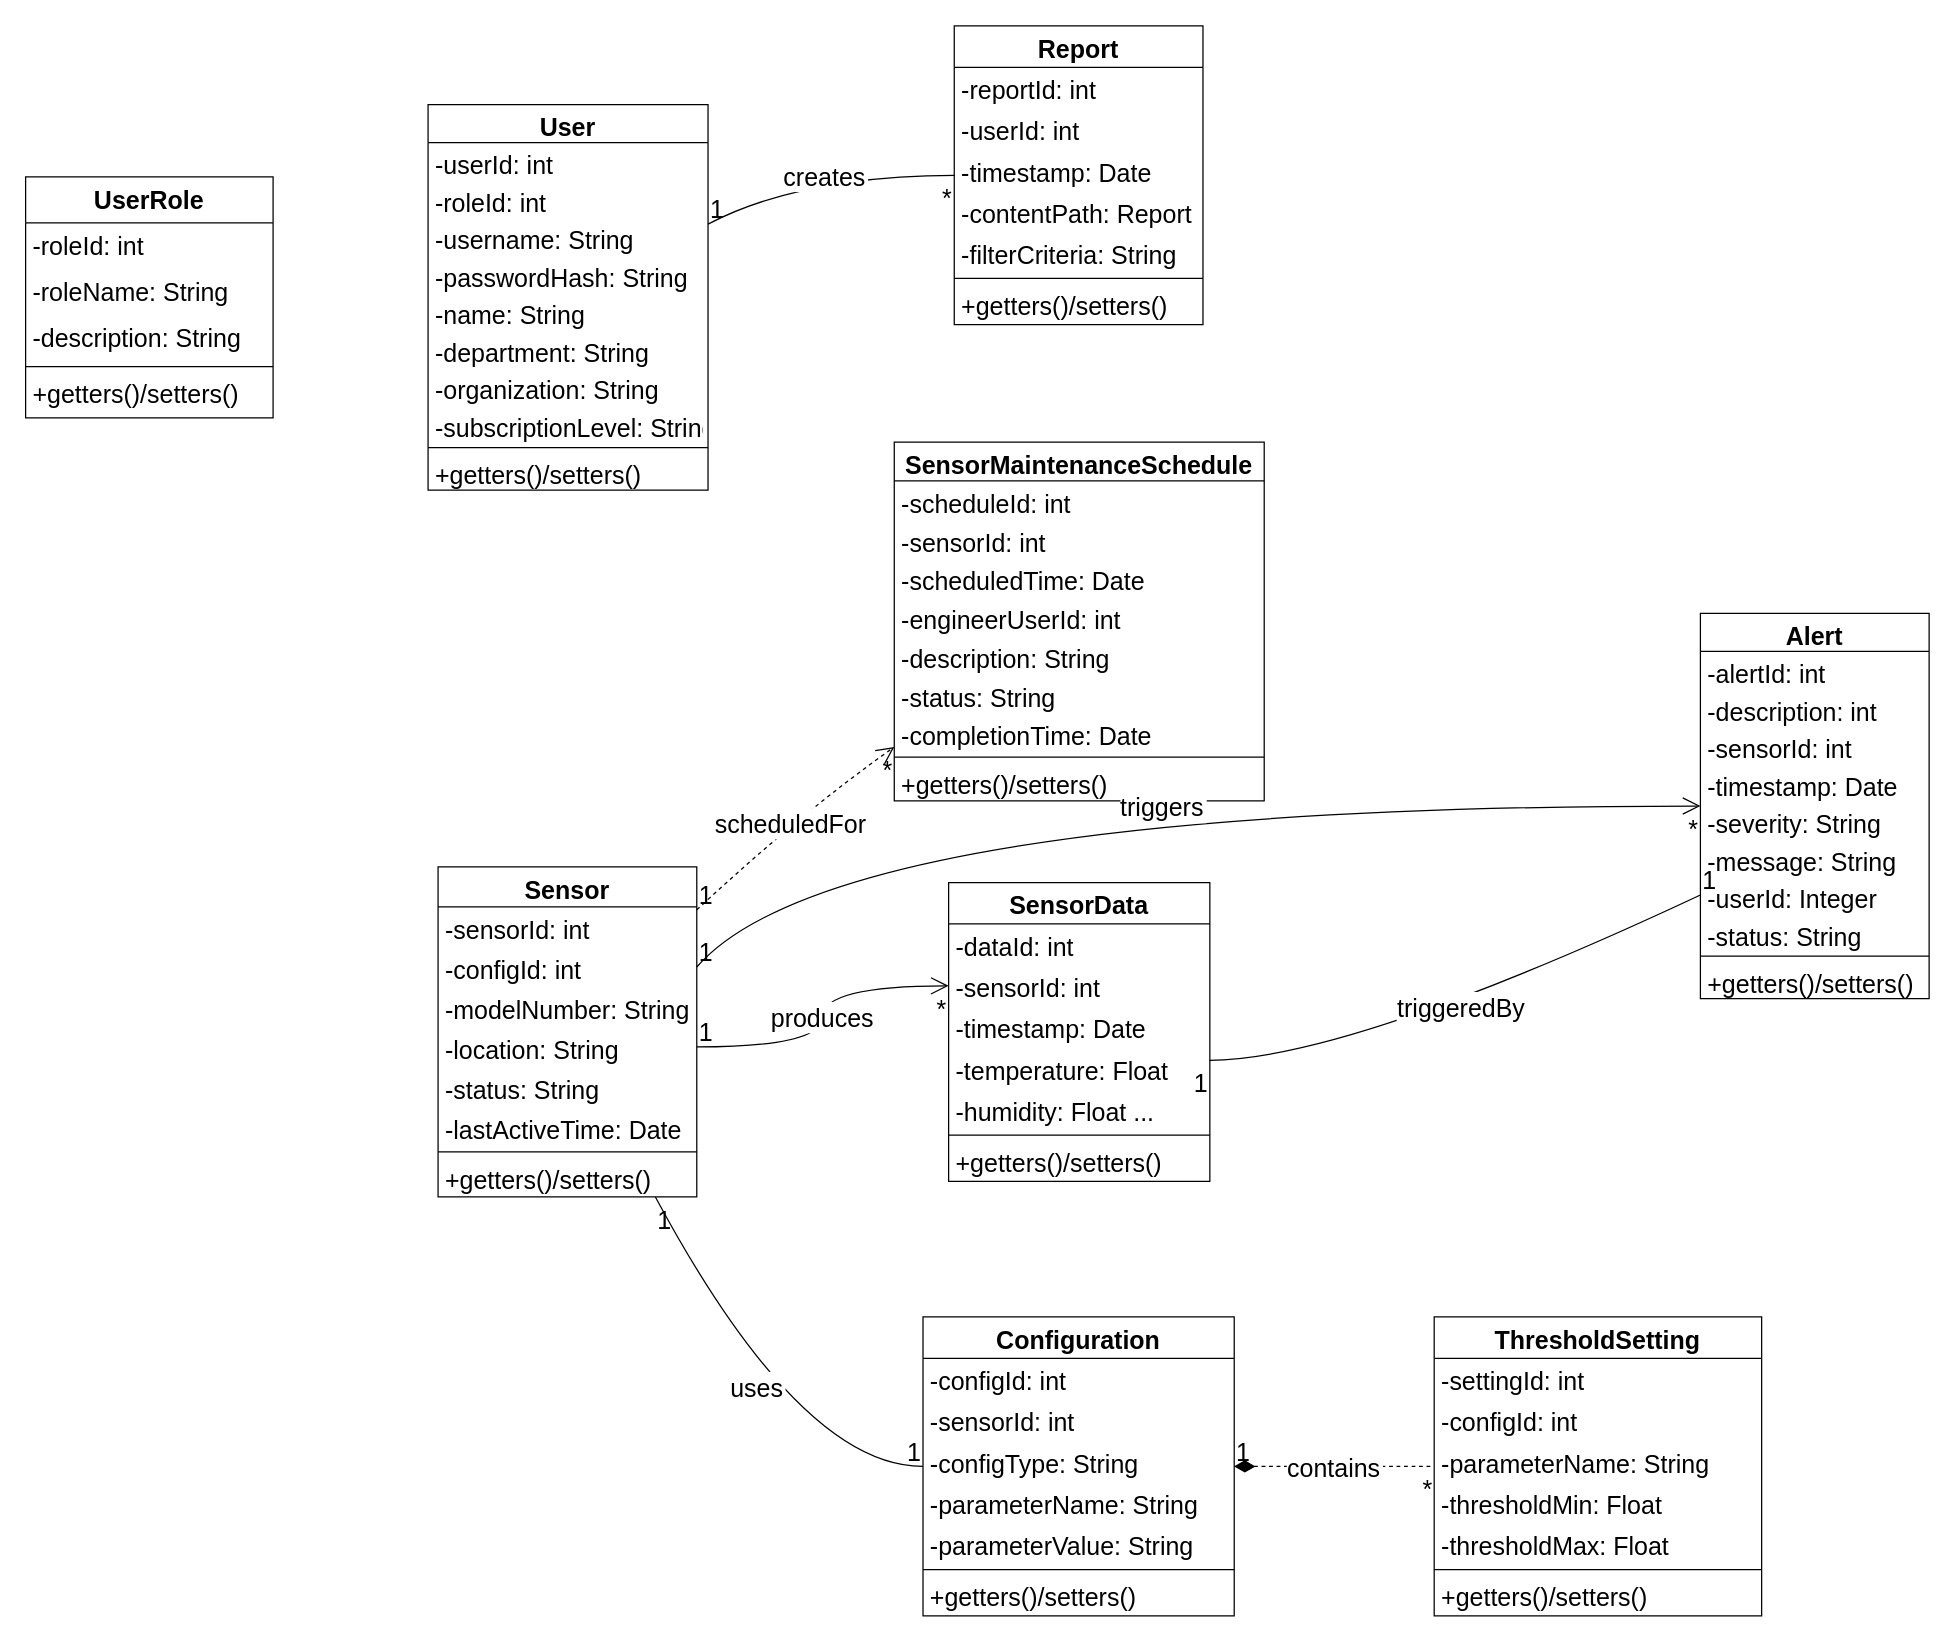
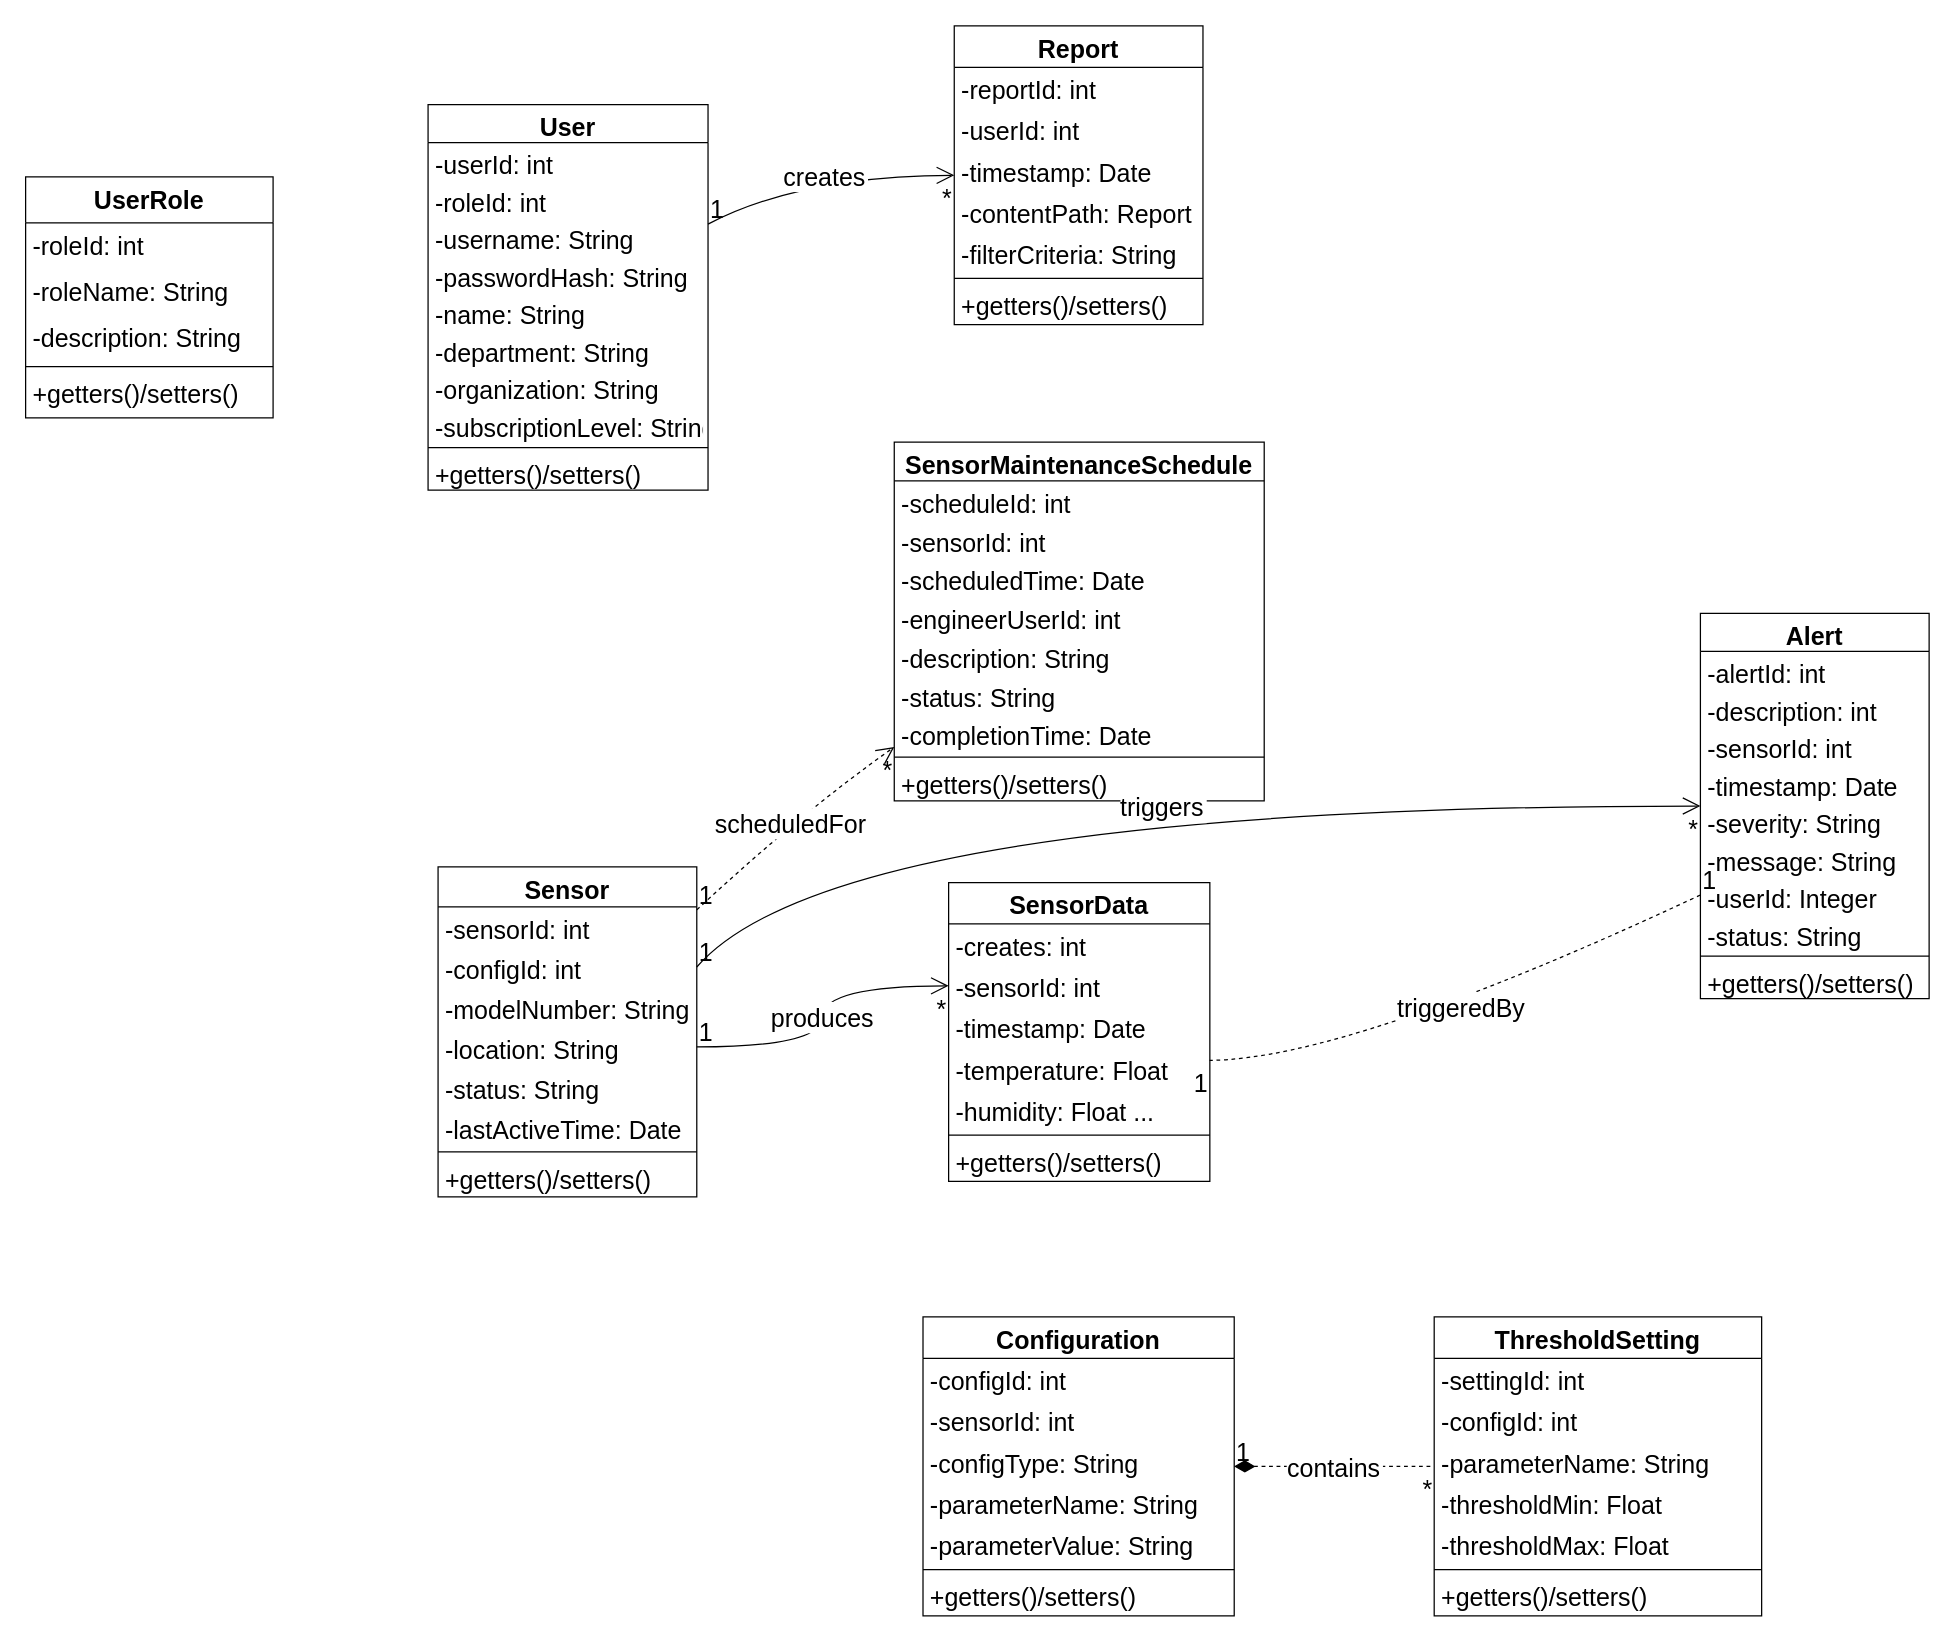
(948, 175) -> (949, 175)
(1586, 946) -> (1586, 946)
(1030, 947) -> (1037, 947)
(709, 1289) -> none
